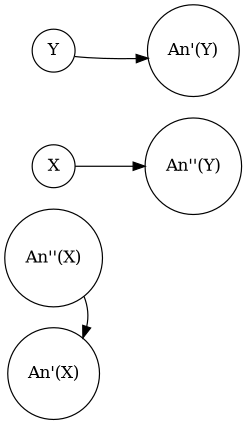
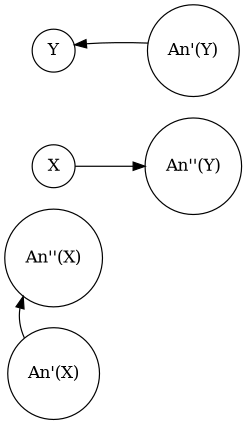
(105, 58) -> (117, 43)
(88, 311) -> (20, 323)
